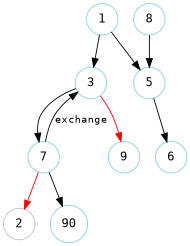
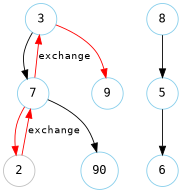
(102, 19) -> none
(54, 117) -> (37, 61)
none -> (25, 137)
